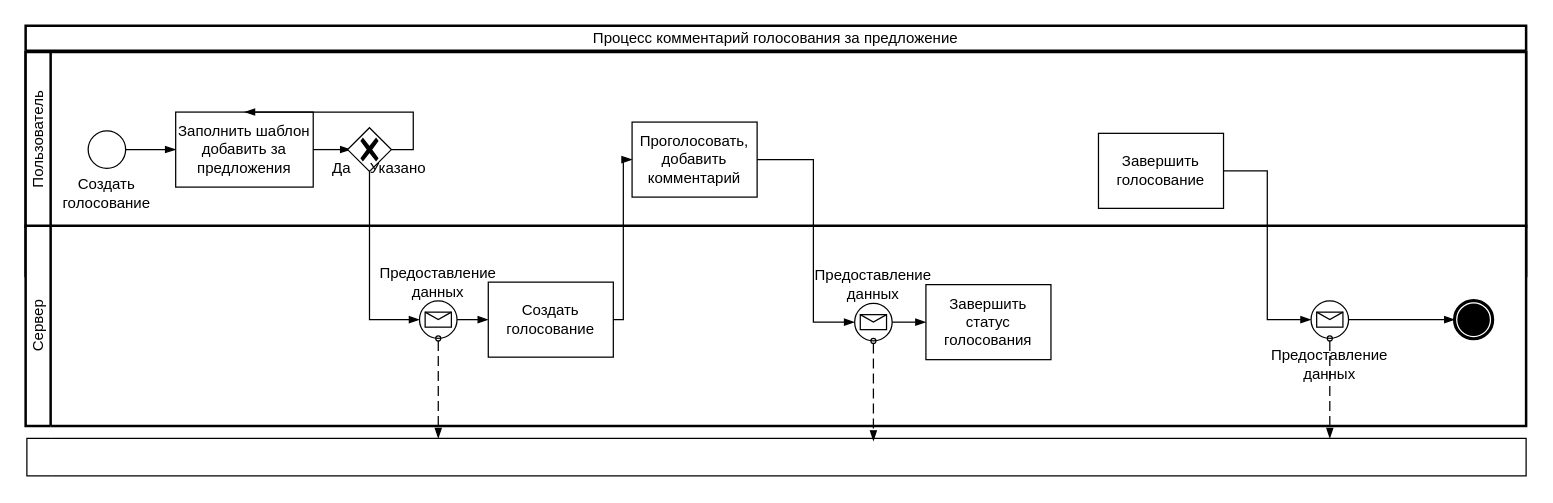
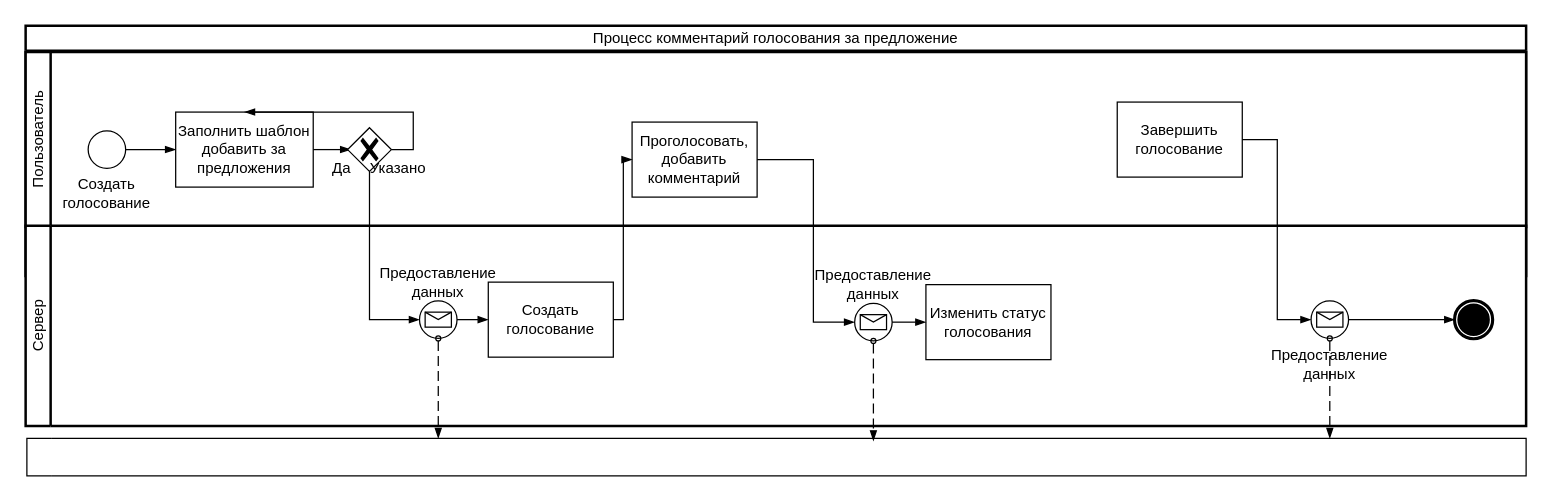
(1161, 171) -> (1179, 139)
(988, 322) -> (988, 322)
